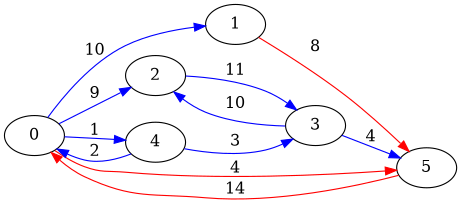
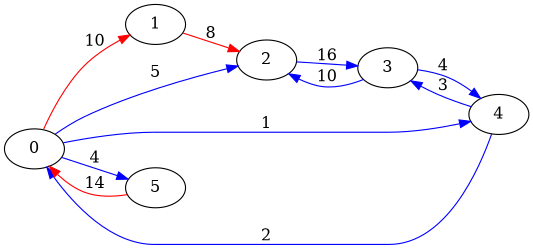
(110, 55) -> (74, 78)
(236, 71) -> (327, 56)
(333, 86) -> (206, 40)
(95, 94) -> (156, 73)
(366, 145) -> (446, 77)
(218, 176) -> (89, 167)
